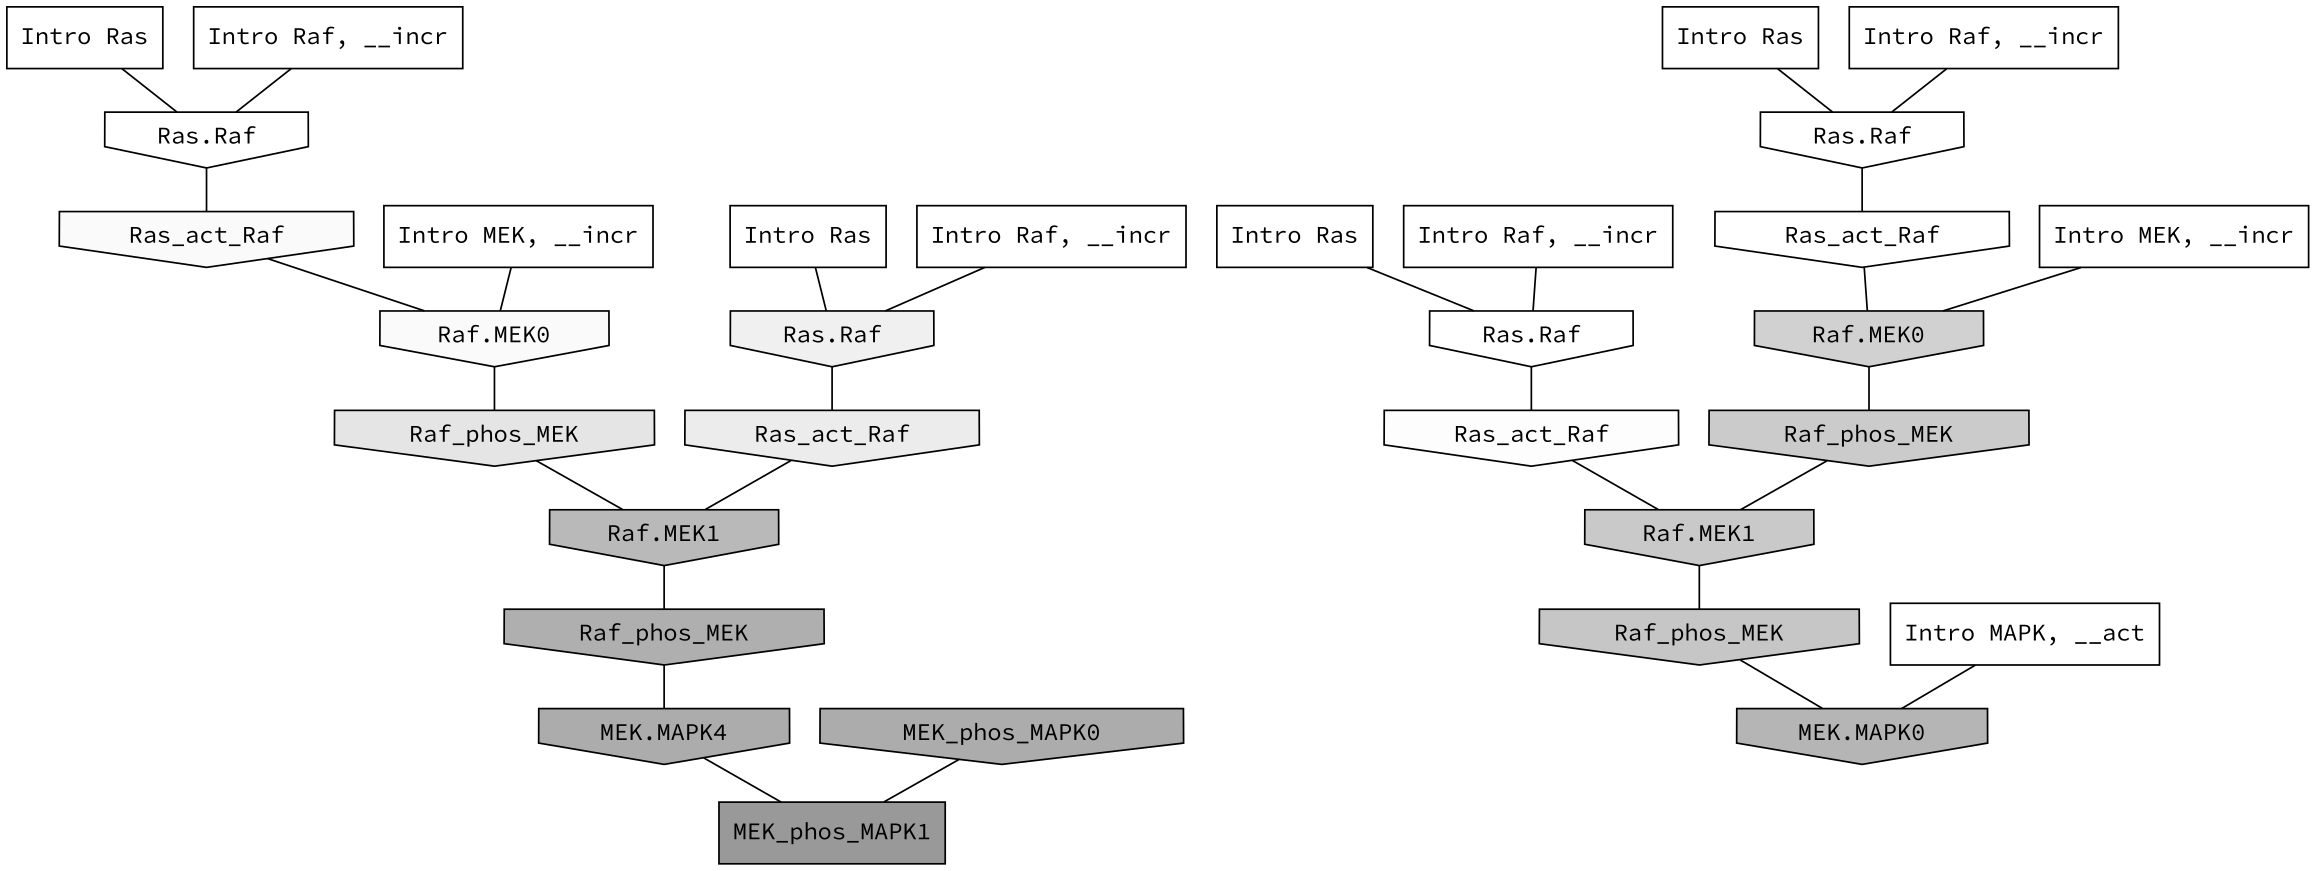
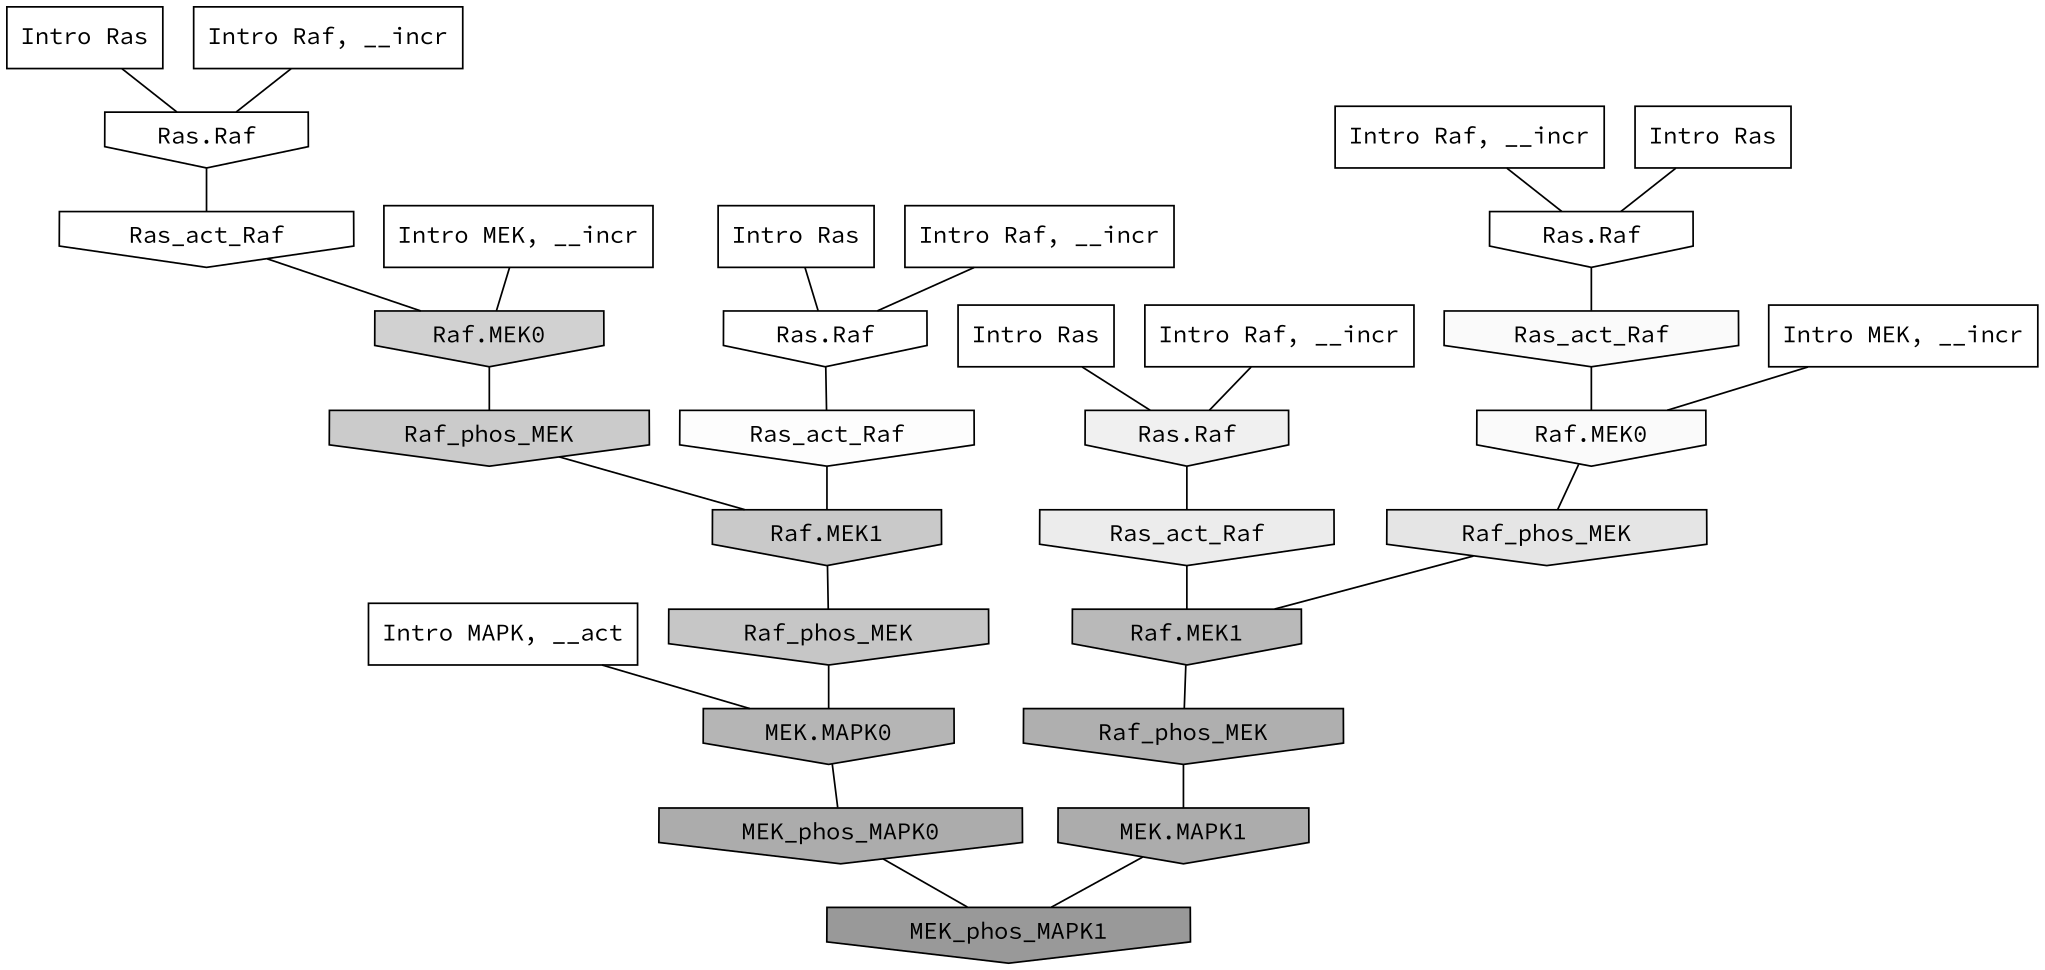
(664, 734) -> (1183, 833)
none -> (835, 786)
(832, 833) -> (1009, 932)
